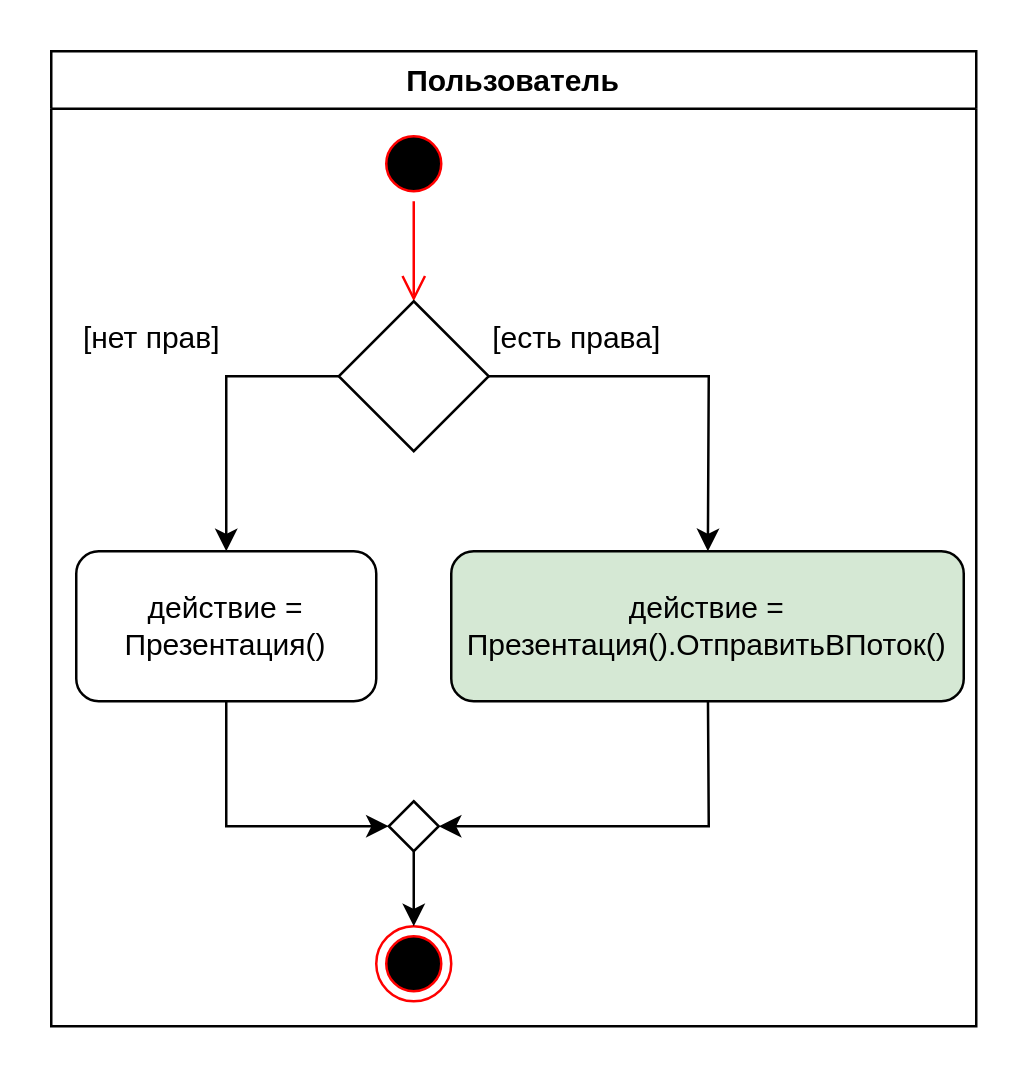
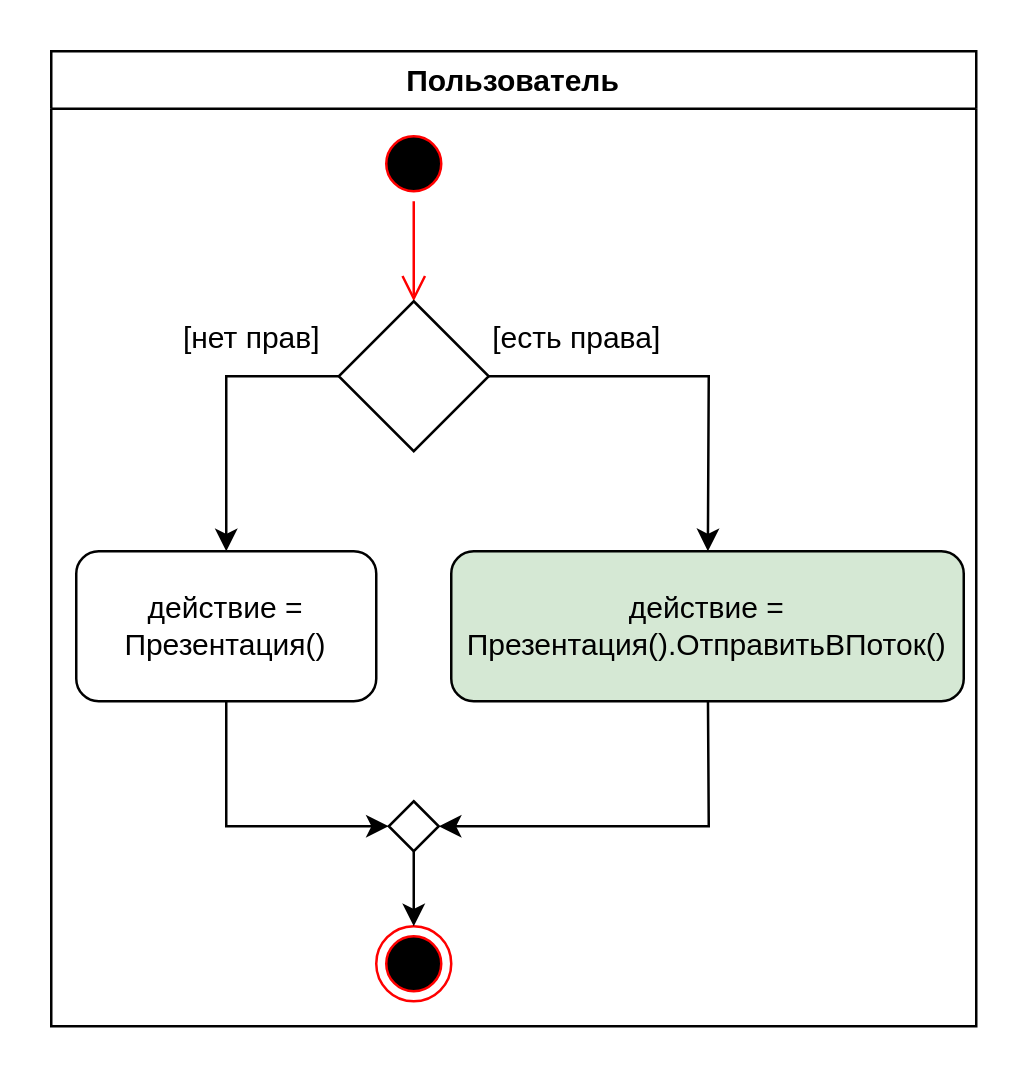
(151, 339) -> (251, 339)
